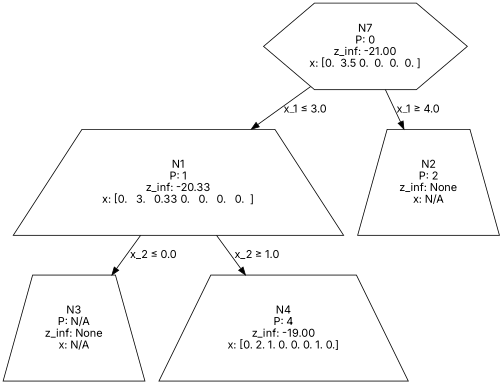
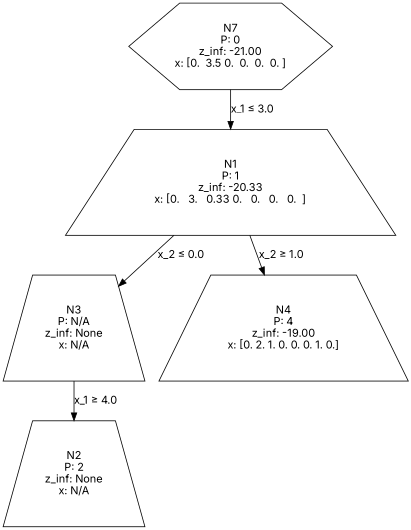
(393, 106) -> (74, 397)
